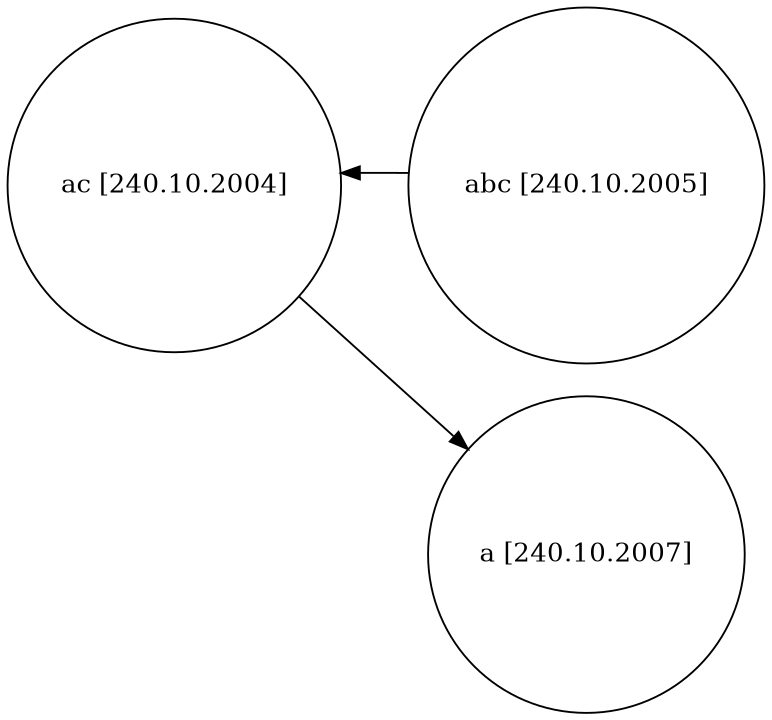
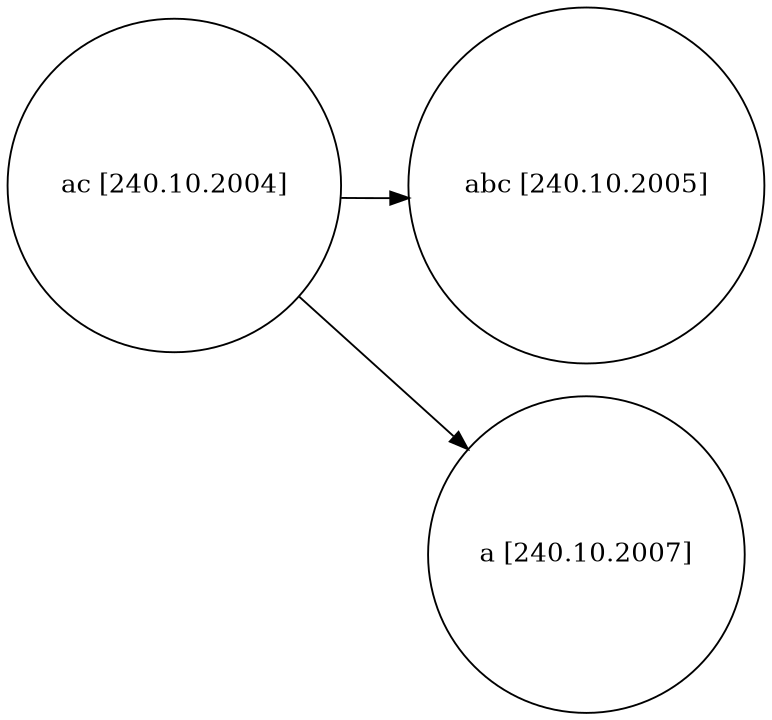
(385, 173) -> (366, 198)
